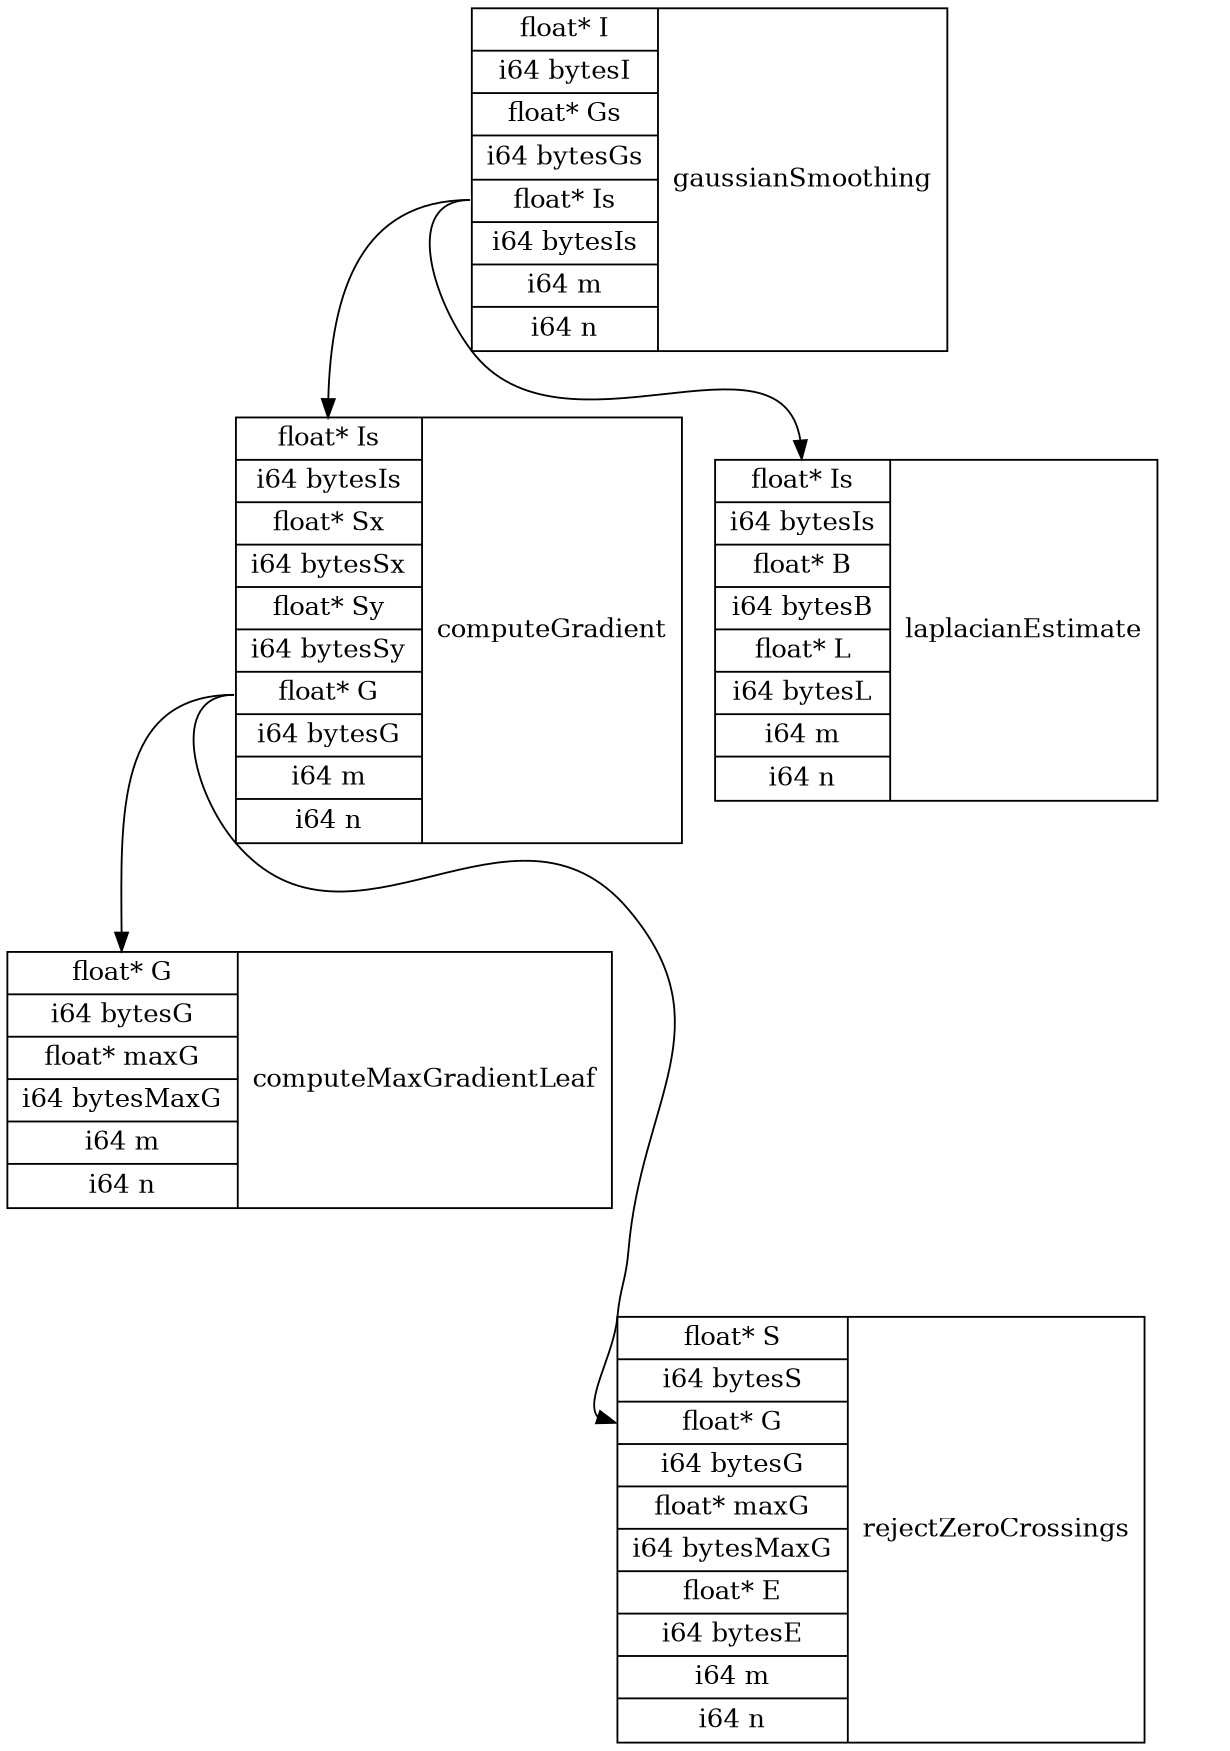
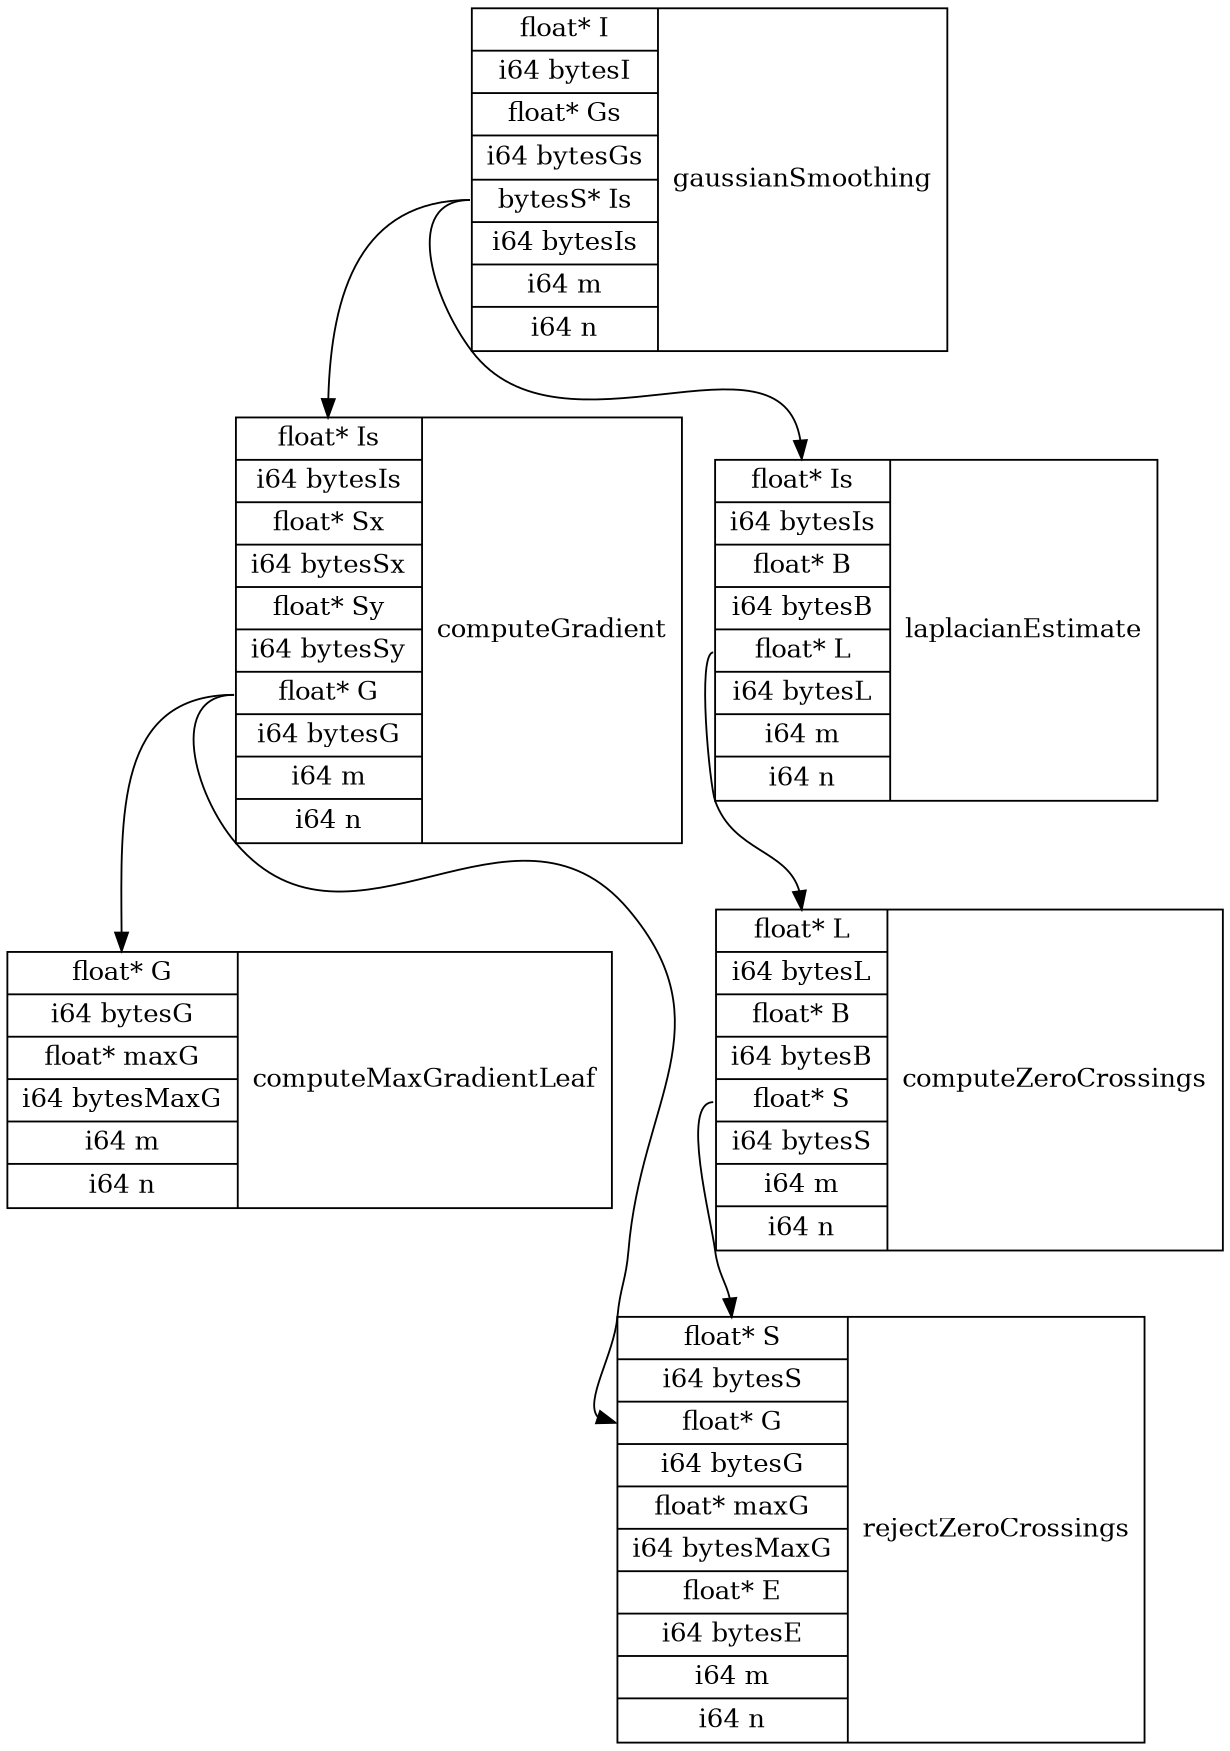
(565, 200) -> (565, 200)
none -> (969, 1080)
